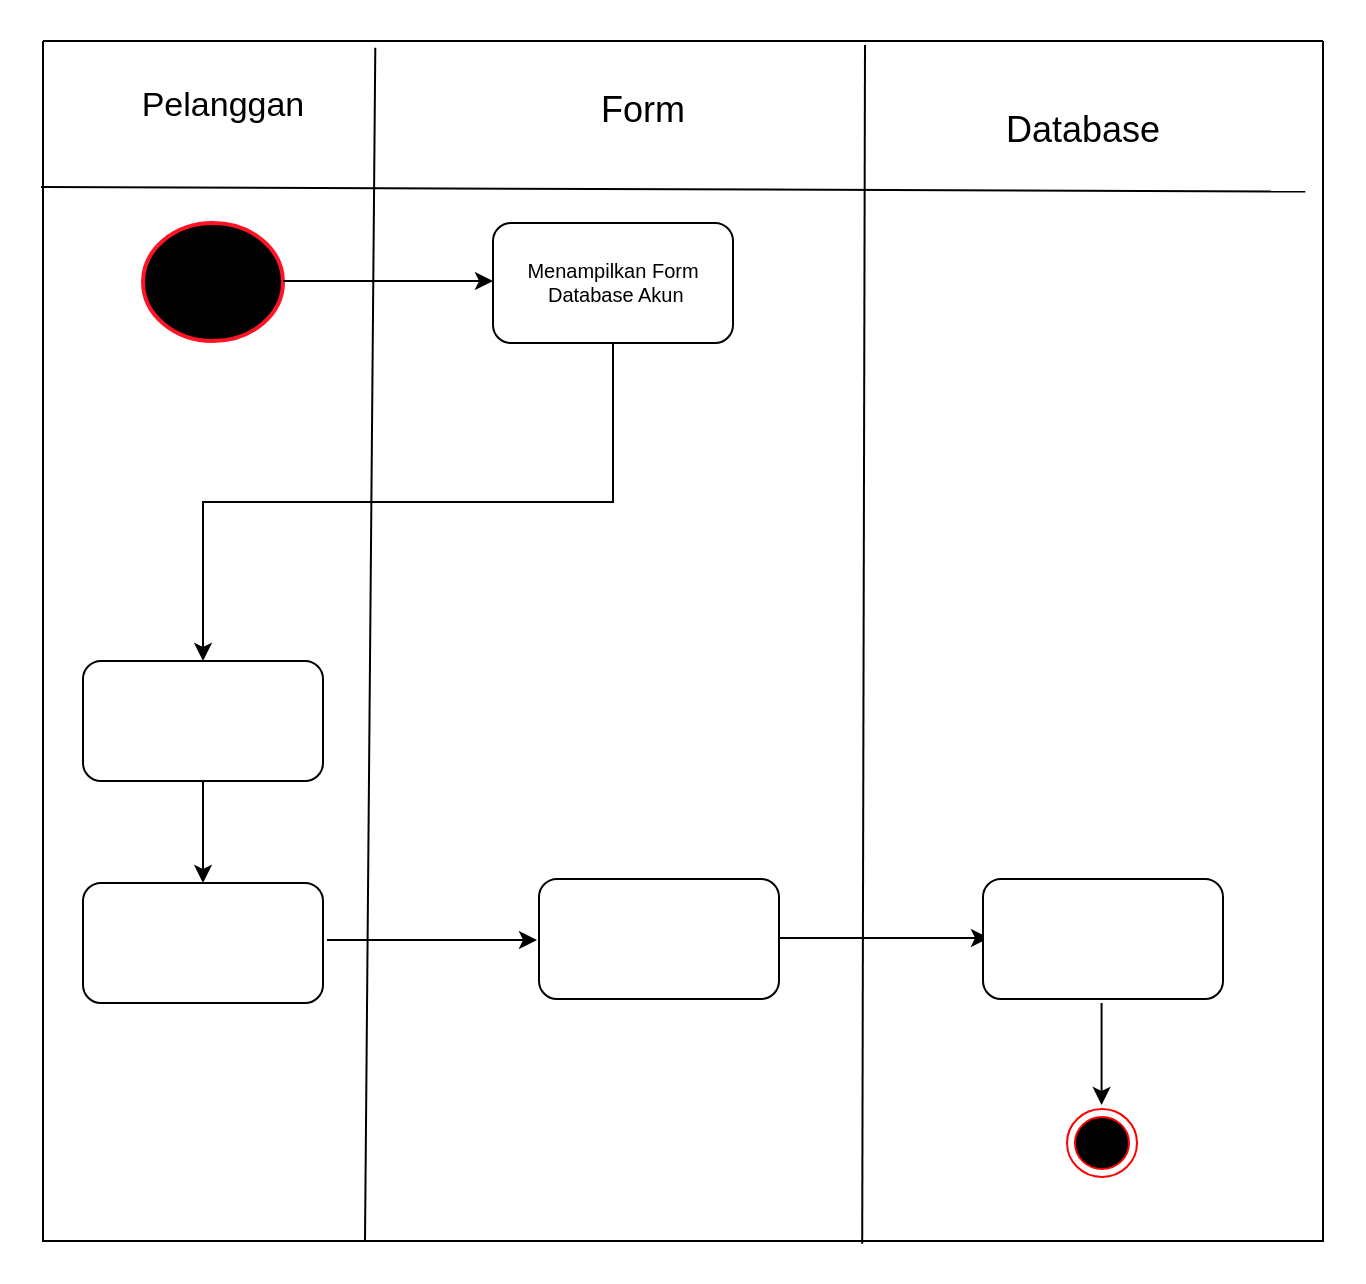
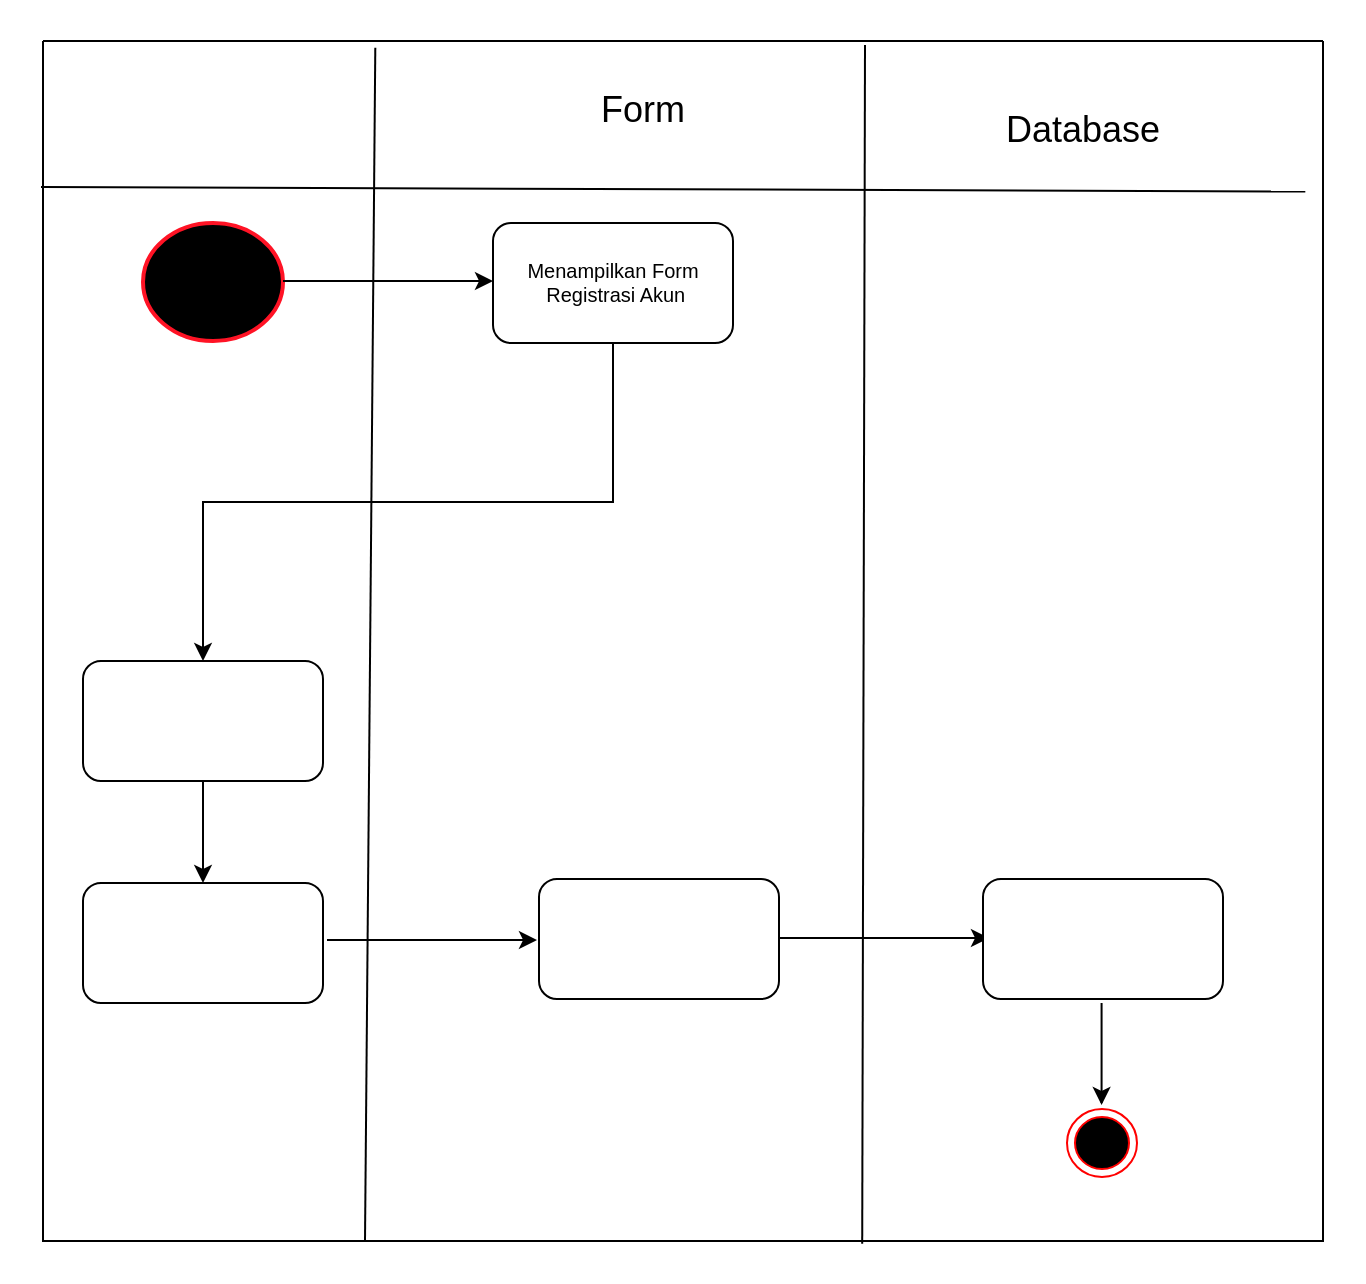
(223, 107) -> none
(614, 283) -> (614, 283)
